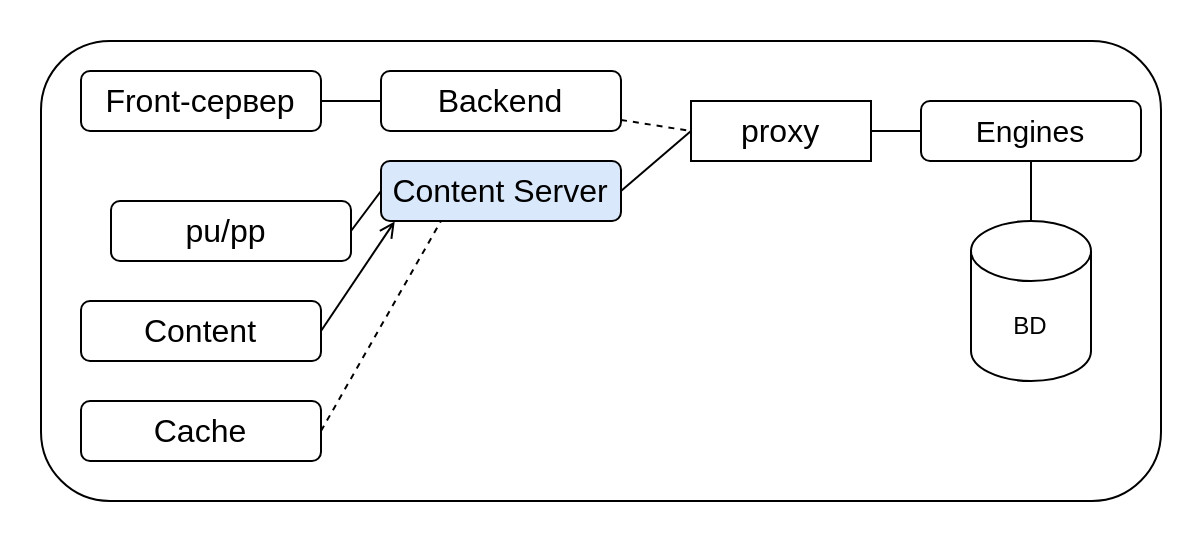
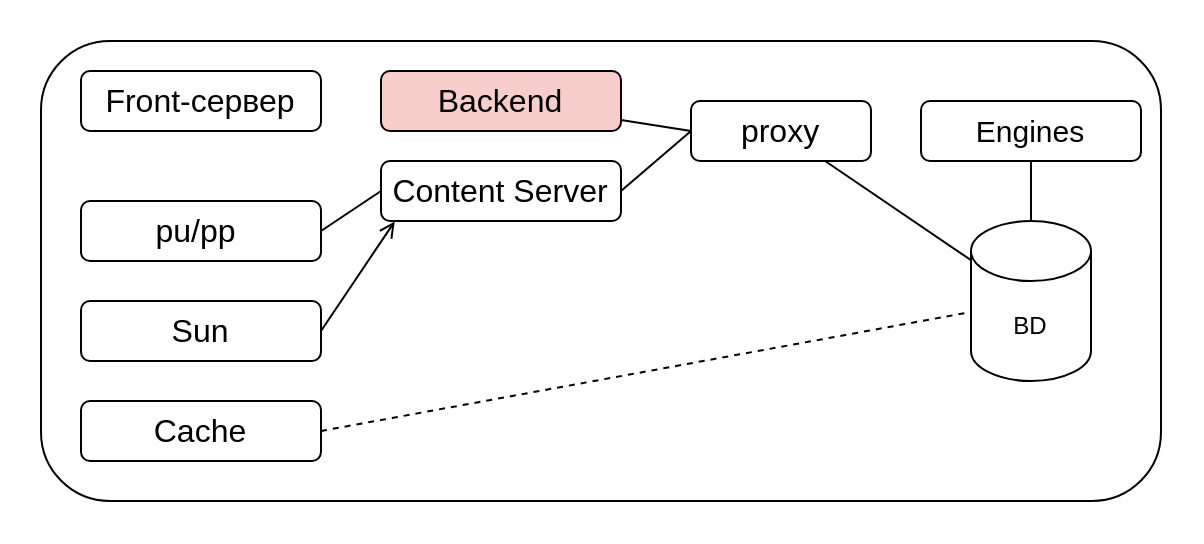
(351, 101) -> none
(501, 101) -> (501, 101)
(658, 126) -> (658, 126)
(781, 131) -> (781, 131)
(896, 131) -> (897, 210)
(501, 191) -> (501, 191)
(231, 231) -> (201, 231)
(381, 326) -> (643, 372)
(201, 331) -> (201, 331)
